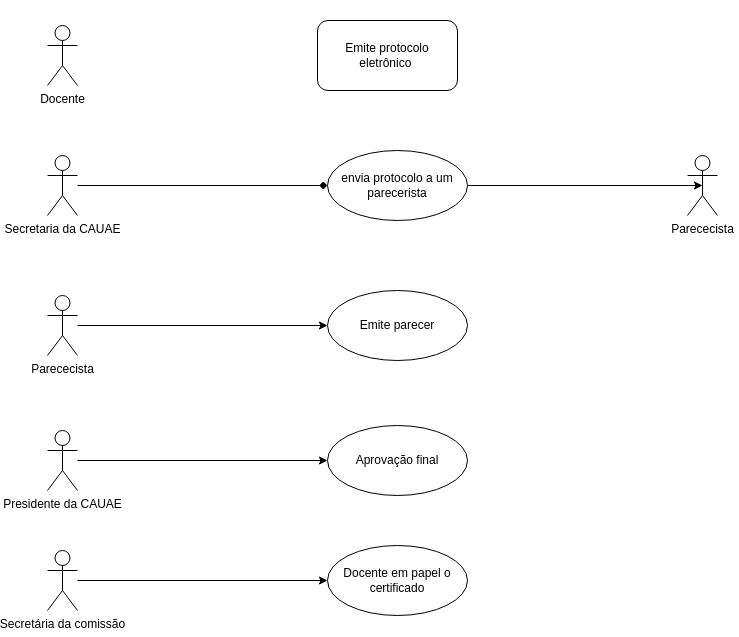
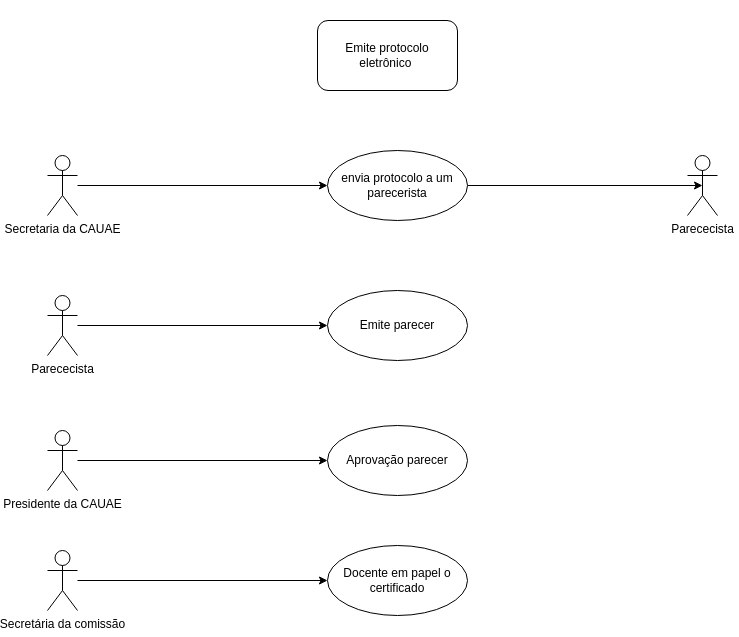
(63, 56) -> none
(318, 186) -> (319, 186)
(398, 461) -> (398, 461)
